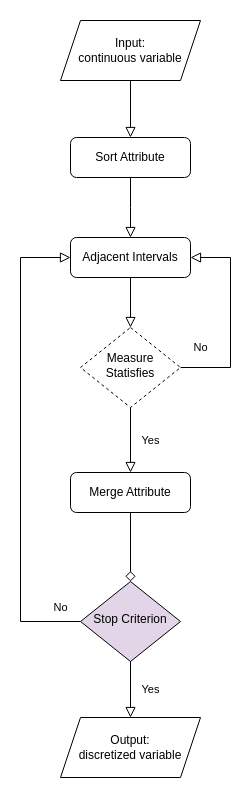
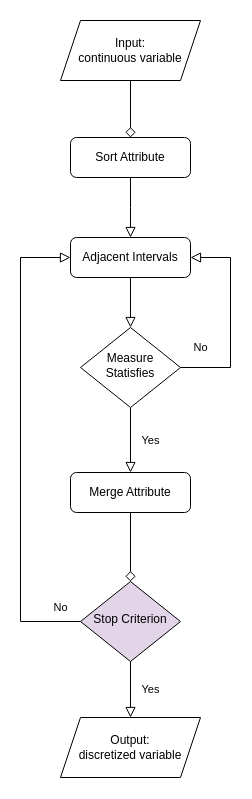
(131, 126) -> (131, 126)
(131, 368) -> (131, 368)
